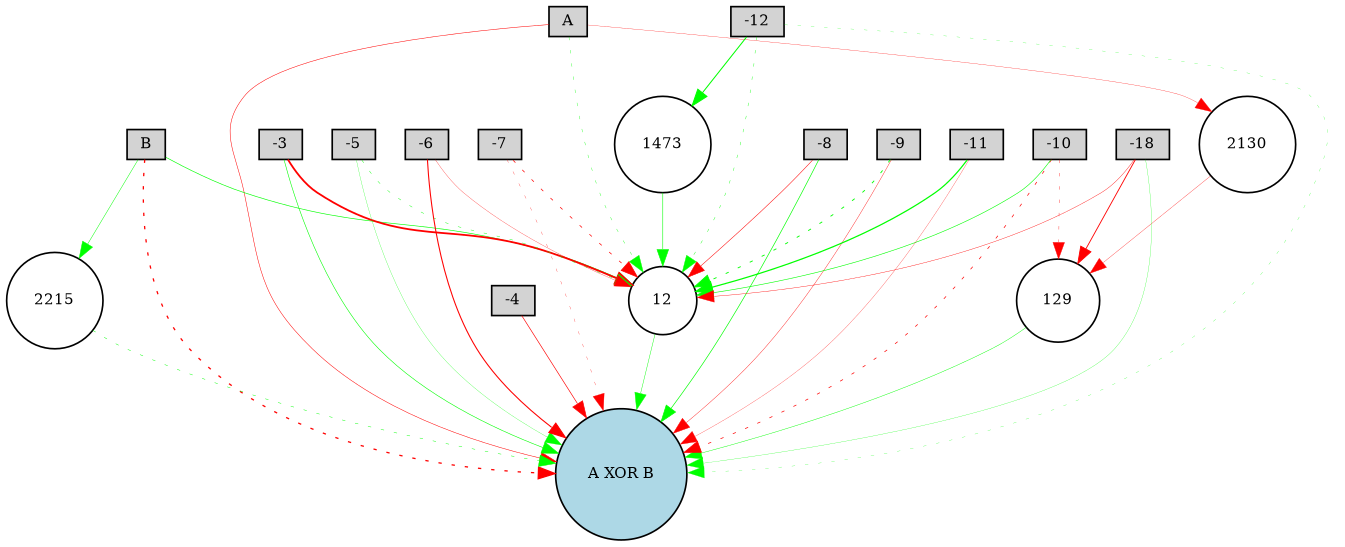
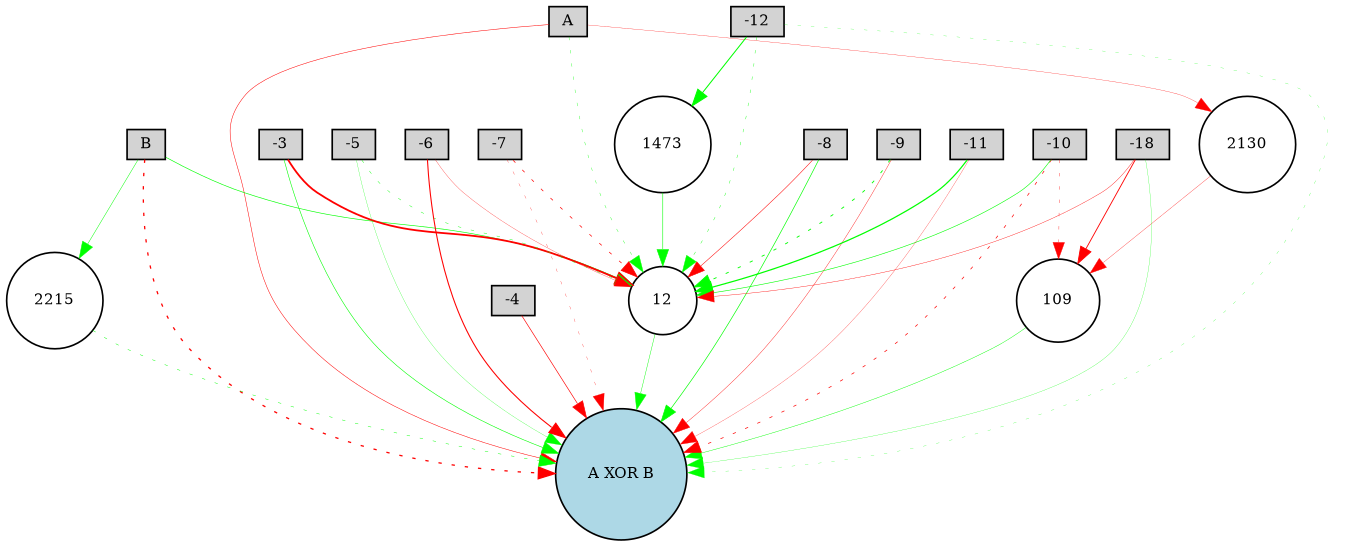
(1058, 301) -> (1058, 301)
